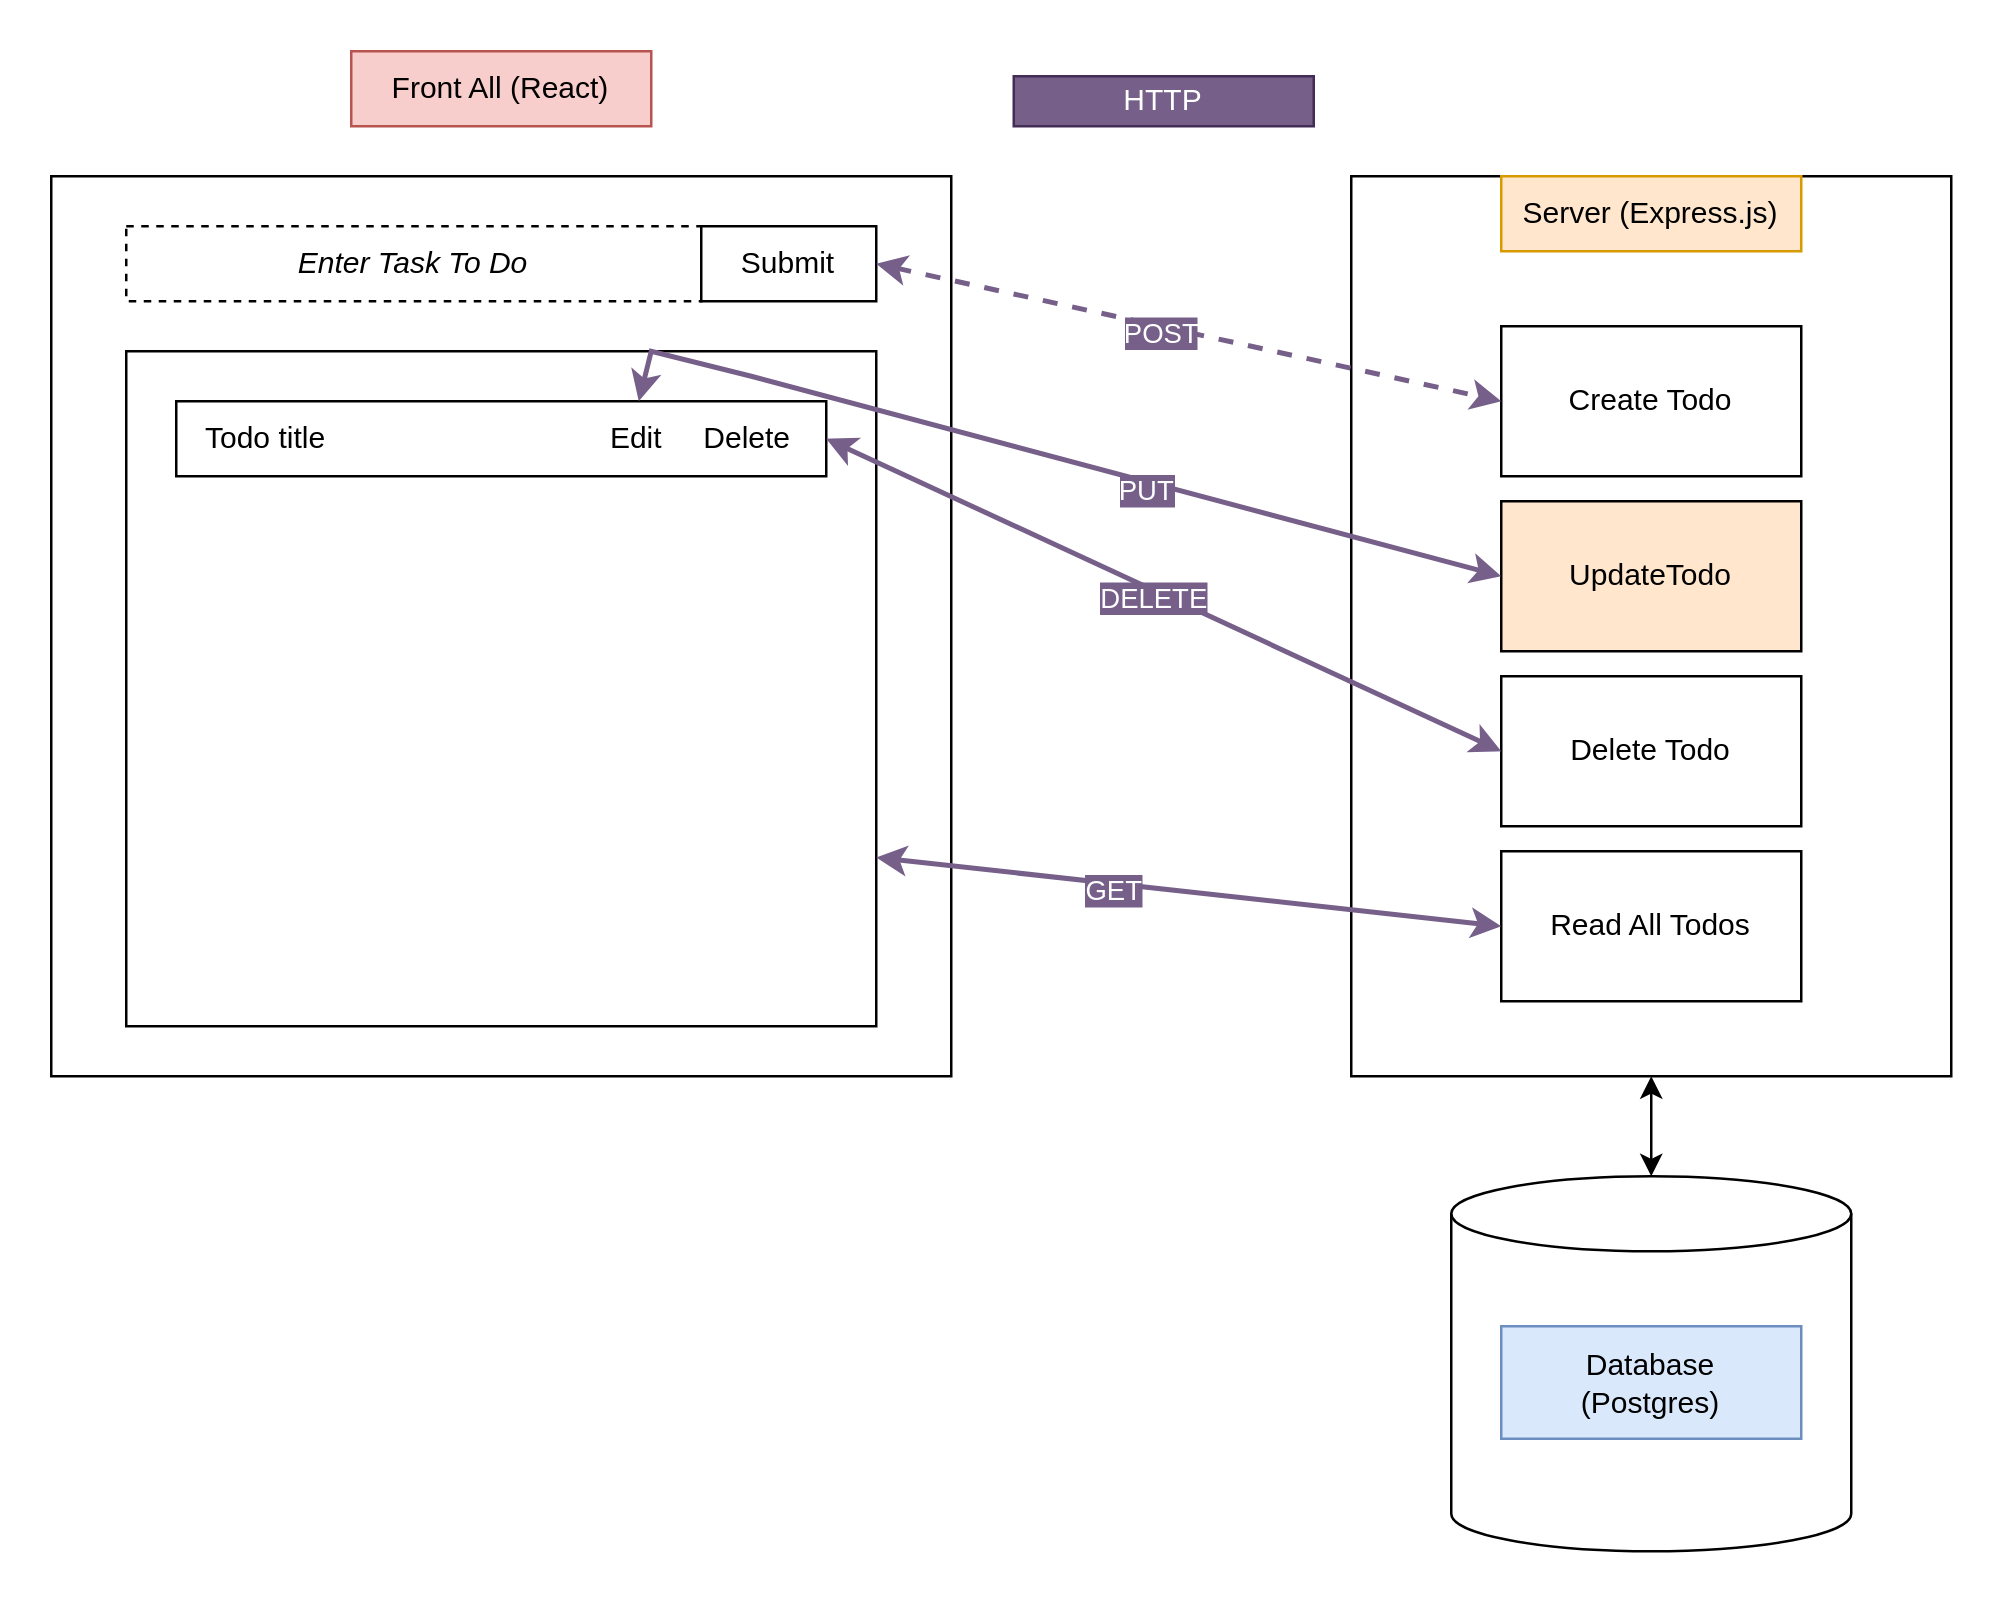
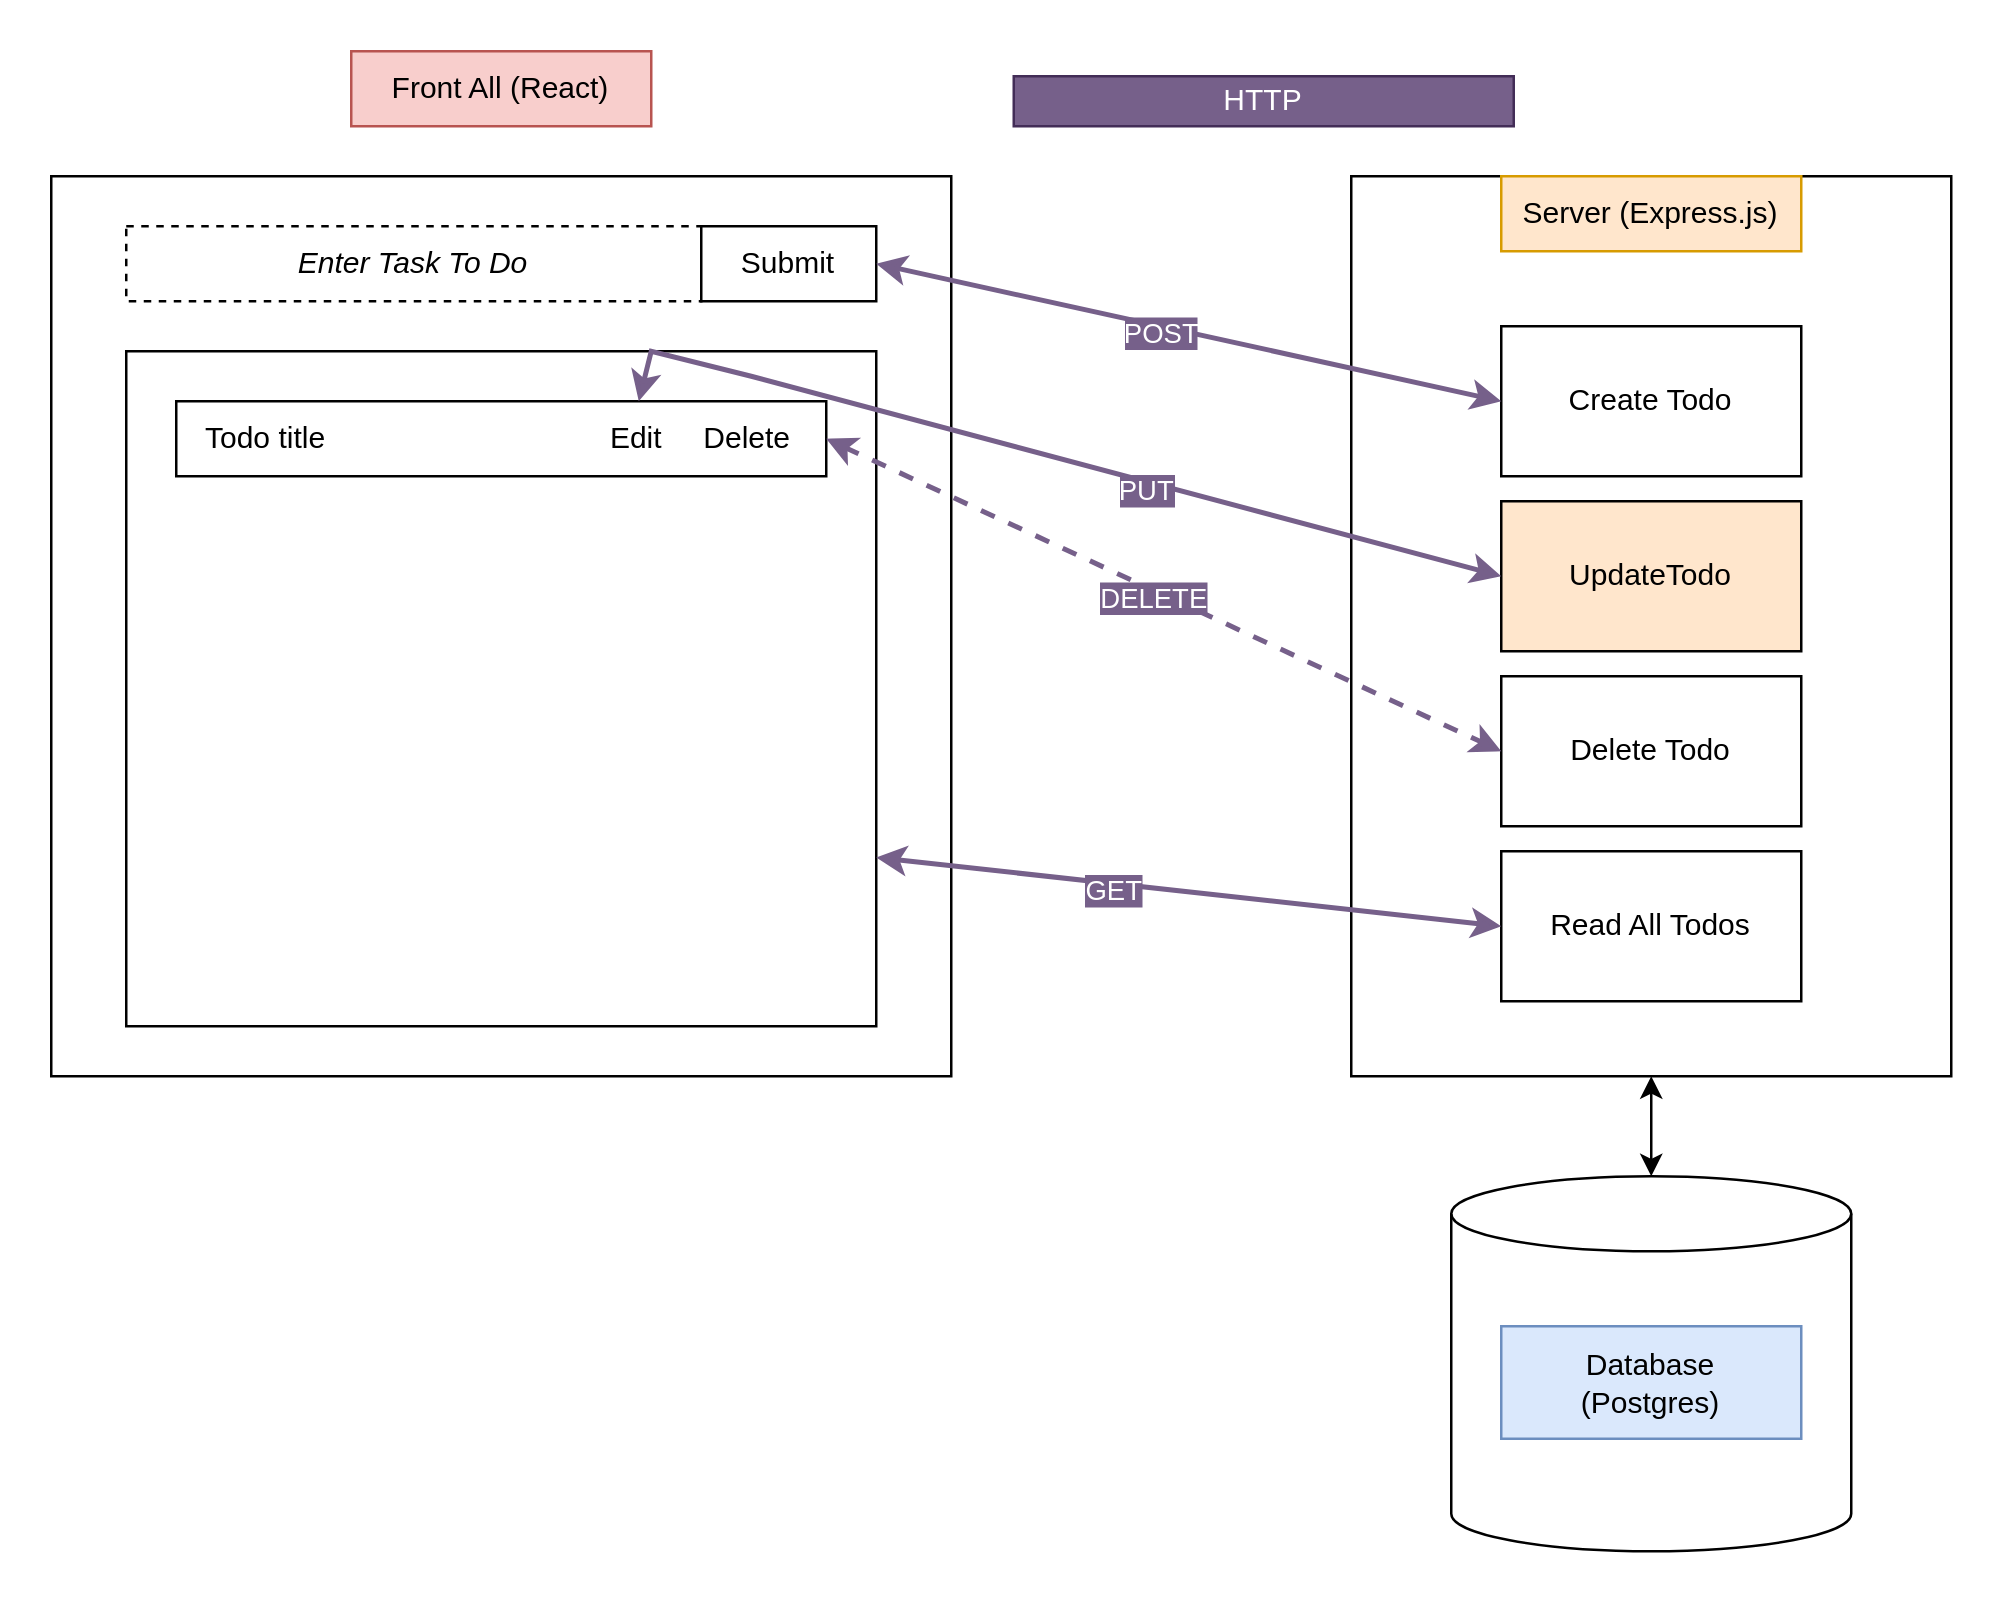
(1164, 101) -> (1264, 101)
(1386, 376) -> (1386, 376)
(892, 469) -> (892, 469)
